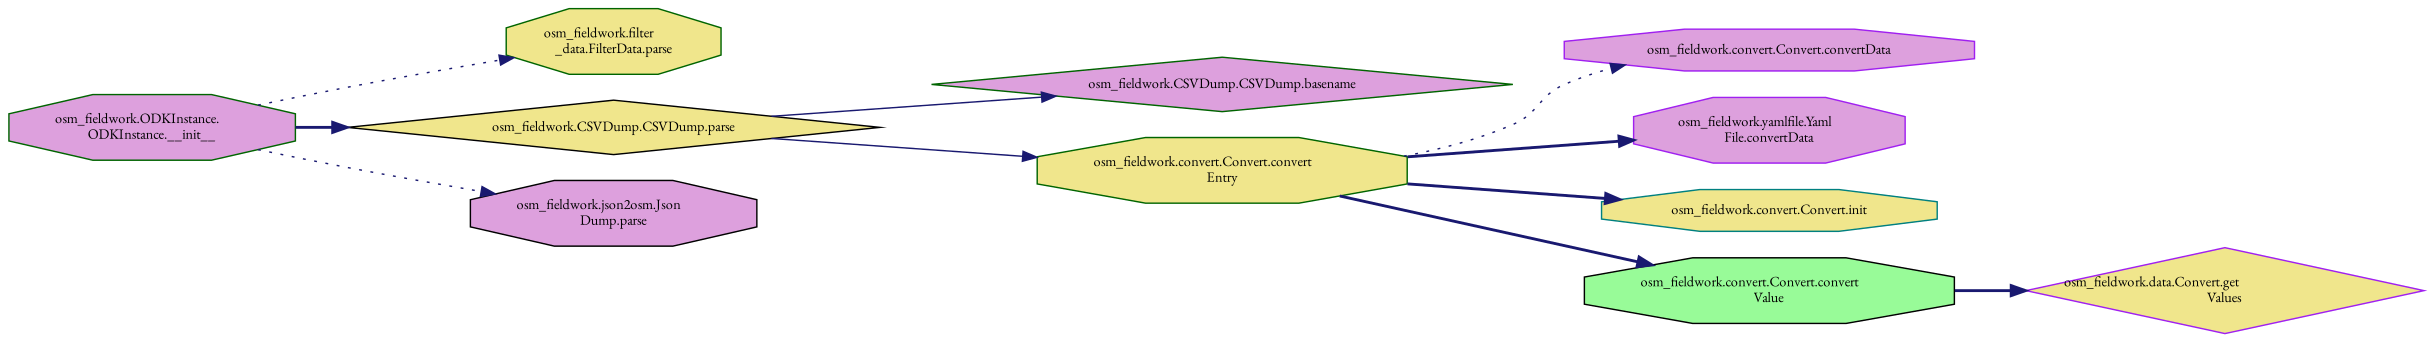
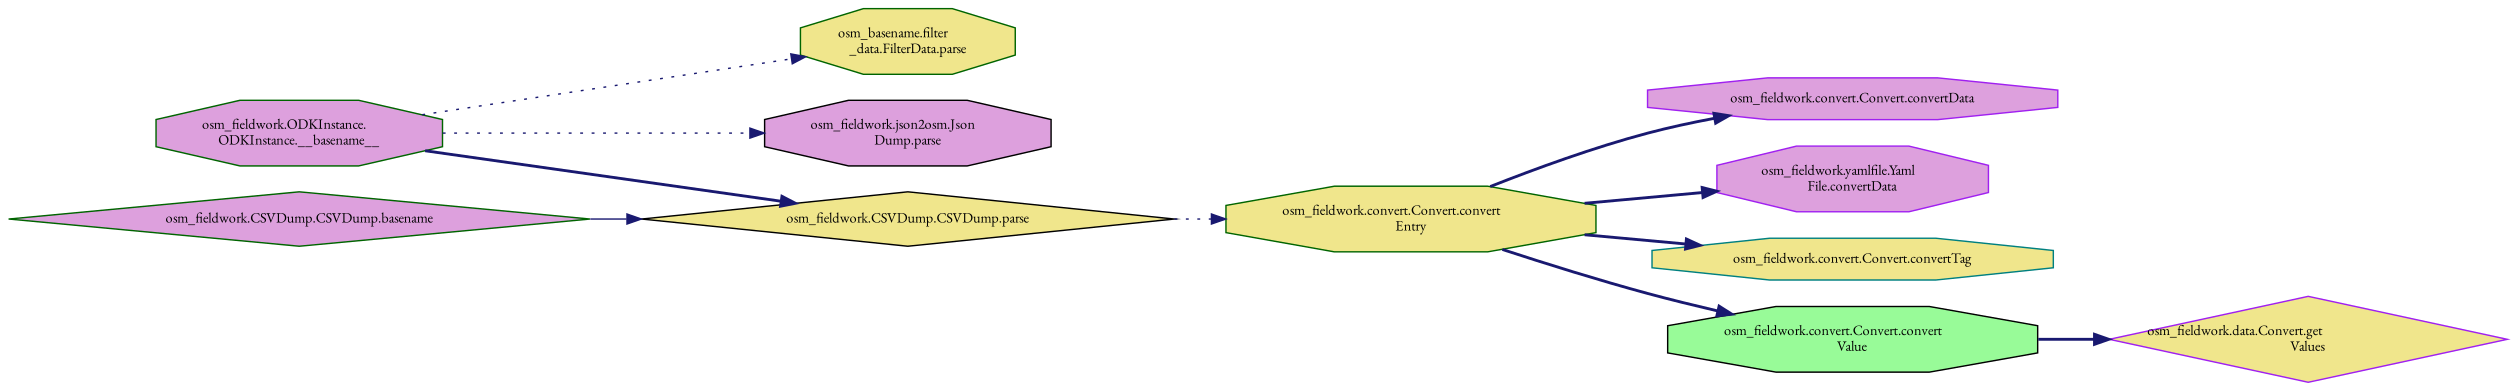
(614, 41) -> (908, 41)
(906, 107) -> (608, 219)
(1514, 124) -> (1601, 147)
(152, 127) -> (299, 133)
(897, 147) -> (1193, 219)
(1769, 210) -> (1853, 259)
